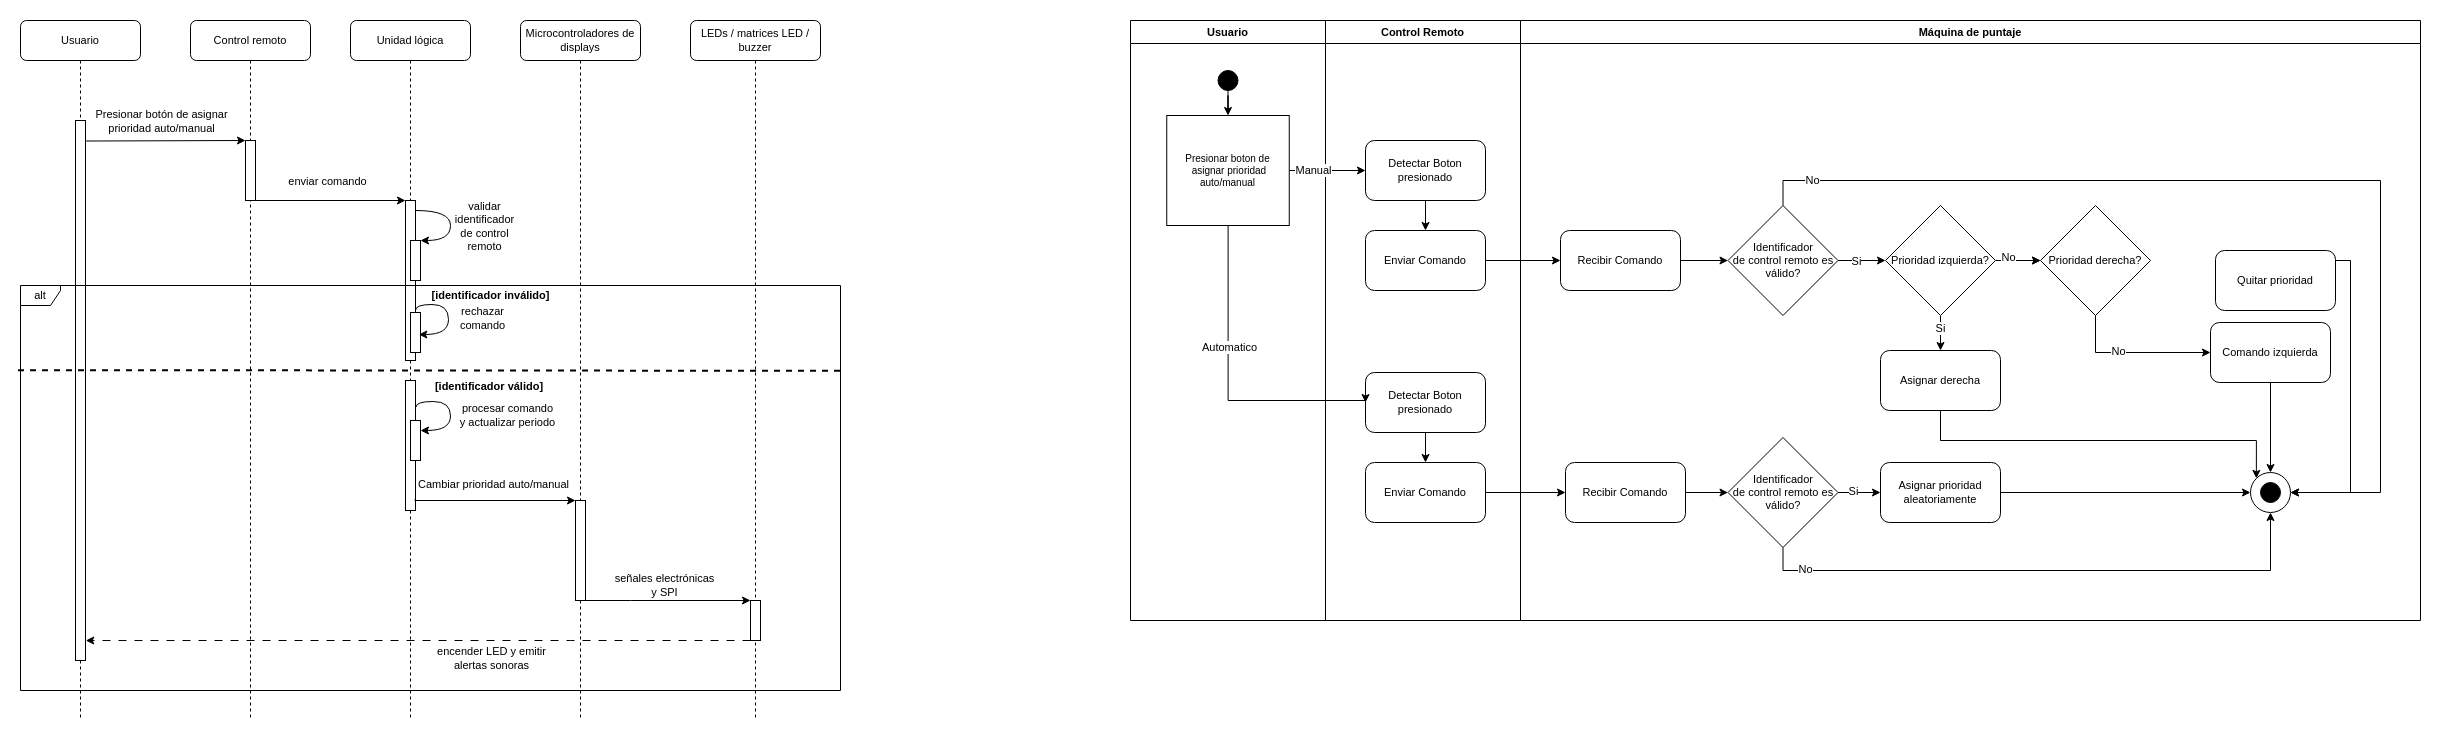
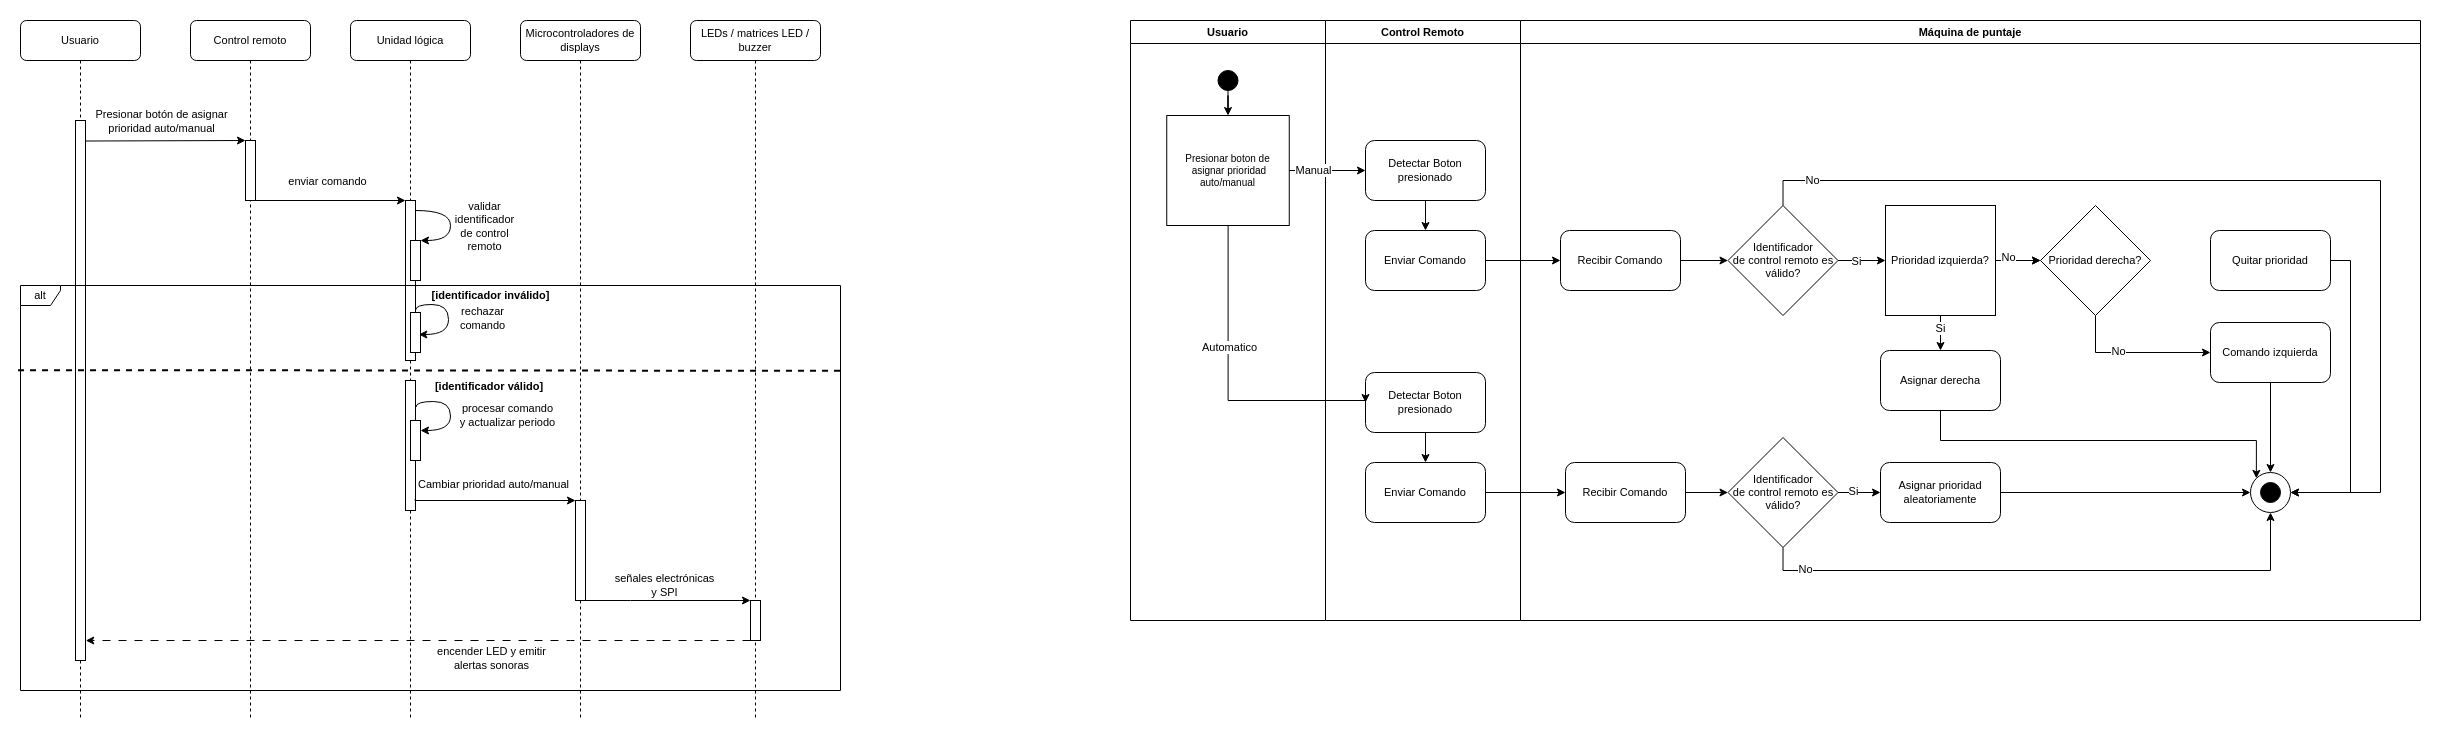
(1941, 261) -> (1941, 261)
(2276, 281) -> (2271, 261)
